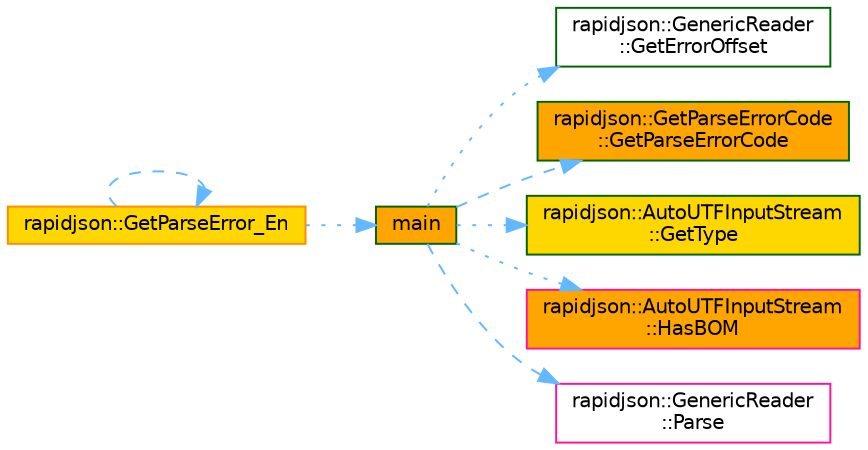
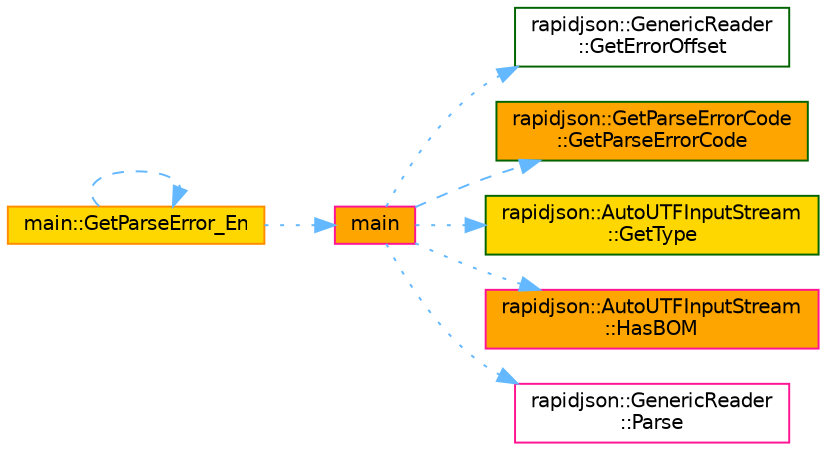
(157, 225) -> (136, 225)
(416, 225) -> (375, 225)
(475, 317) -> (434, 317)
